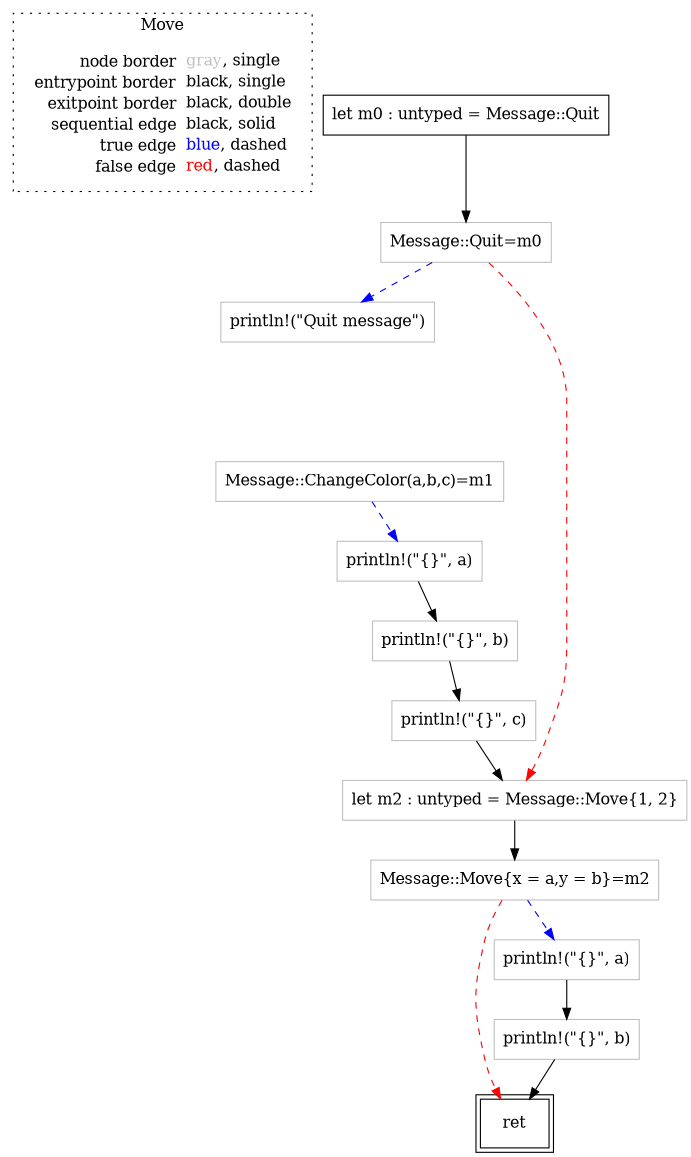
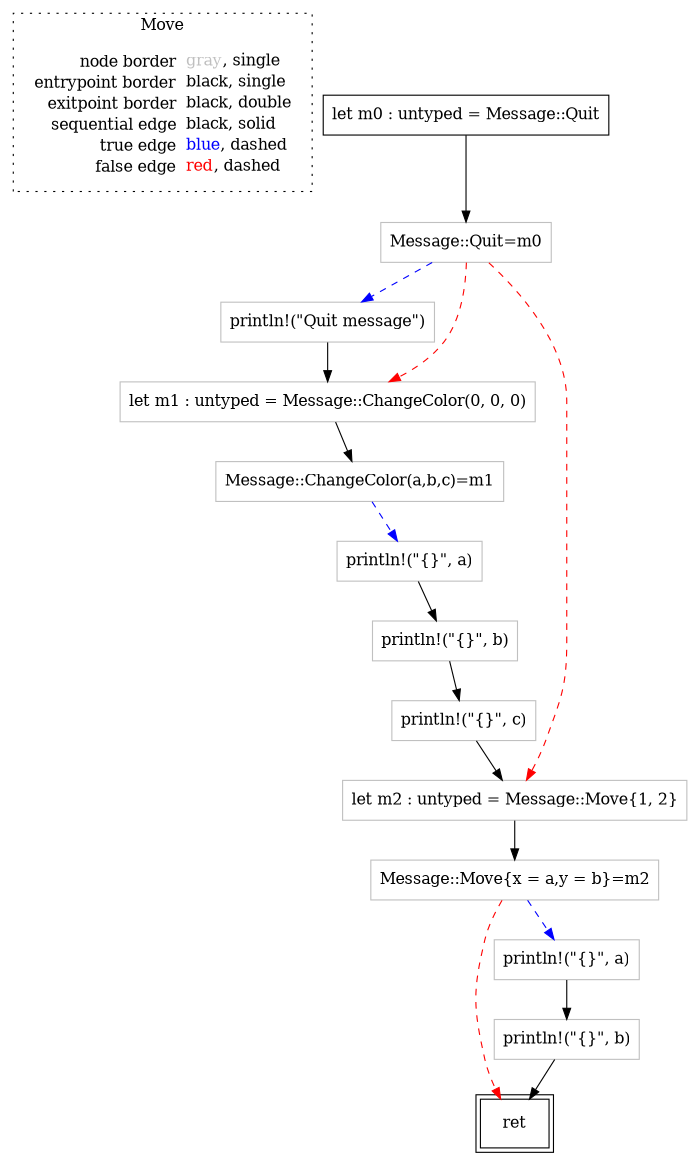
none -> (328, 402)
